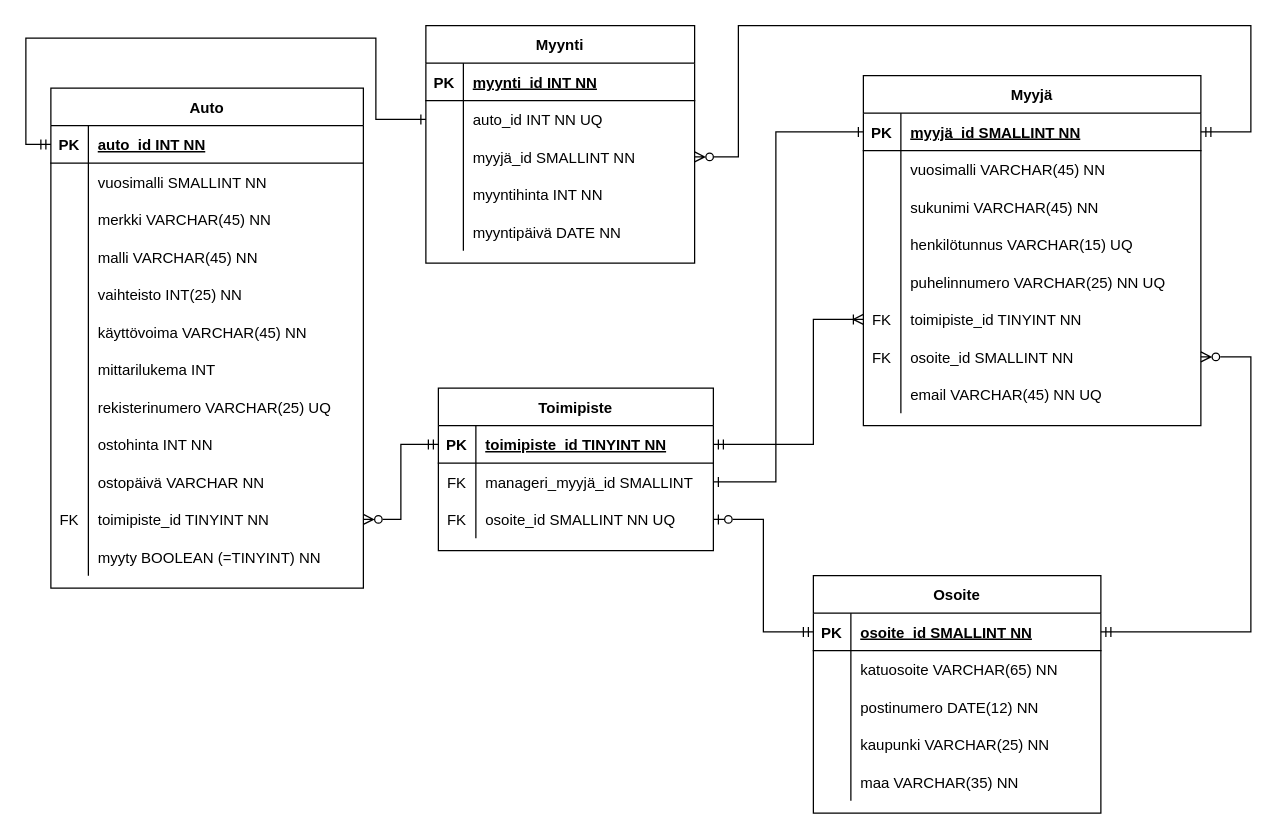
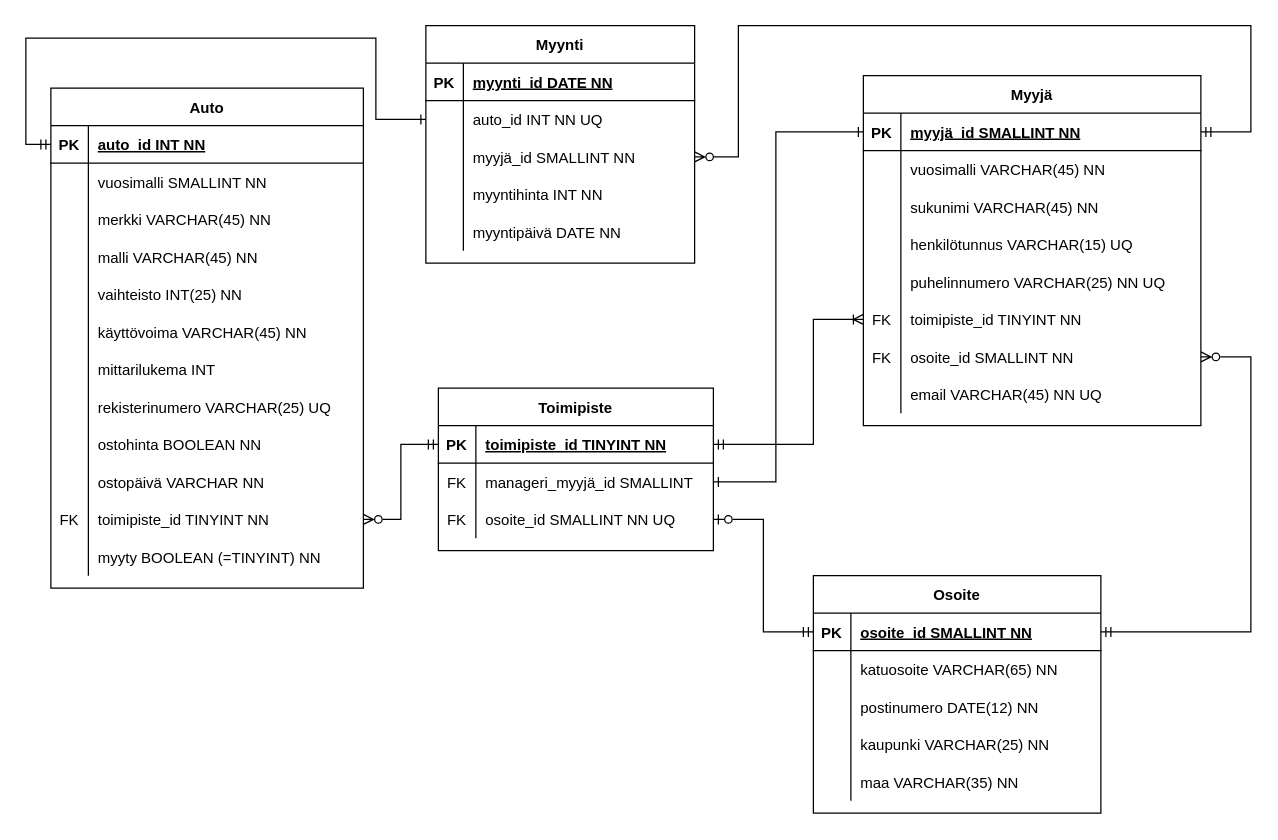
(532, 83) -> (536, 83)
(159, 445) -> (176, 445)
